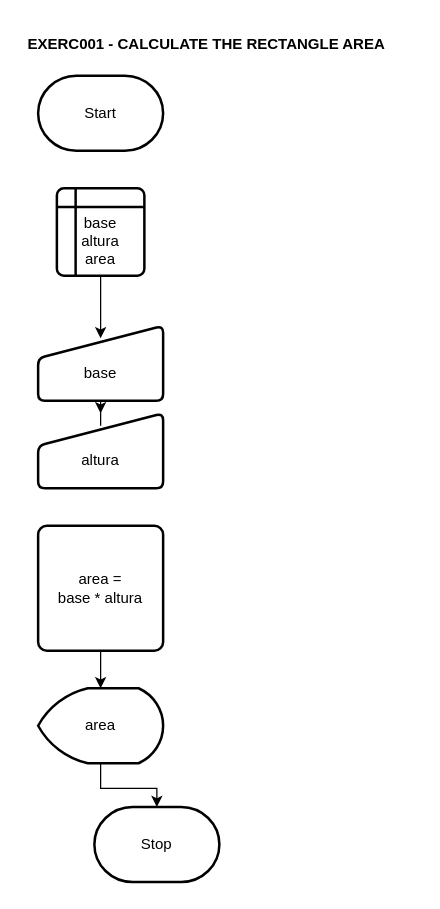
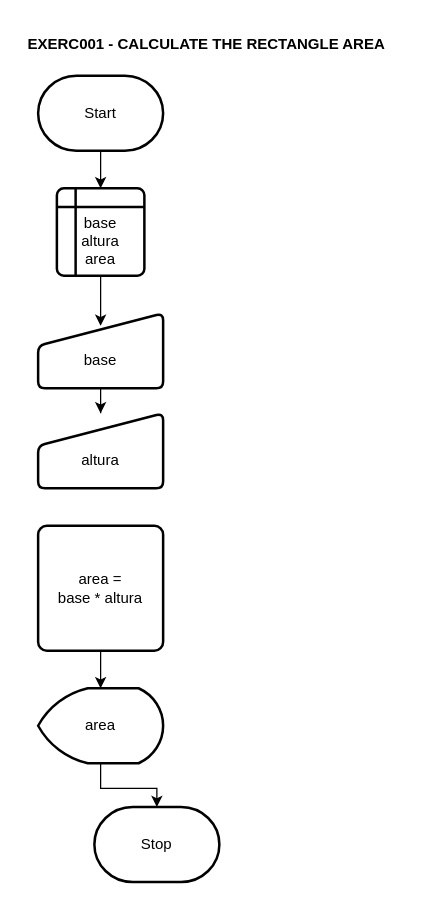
none -> (101, 165)
(101, 363) -> (101, 351)
